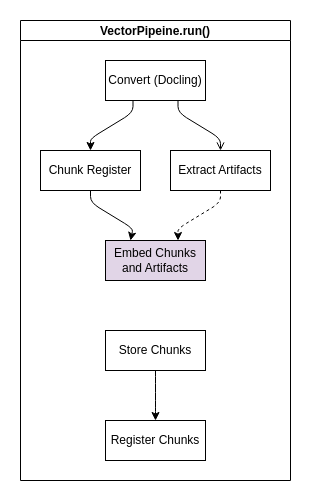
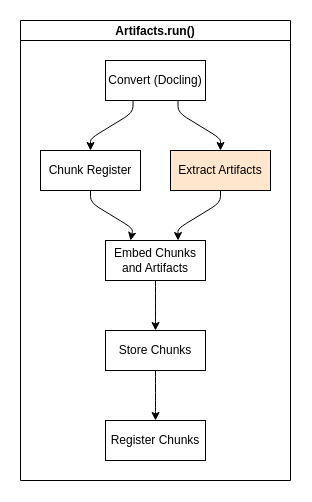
(155, 31) -> (155, 31)
(220, 142) -> (220, 140)
(221, 171) -> (221, 171)
(201, 215) -> (201, 215)
(156, 261) -> (156, 261)
none -> (156, 305)
